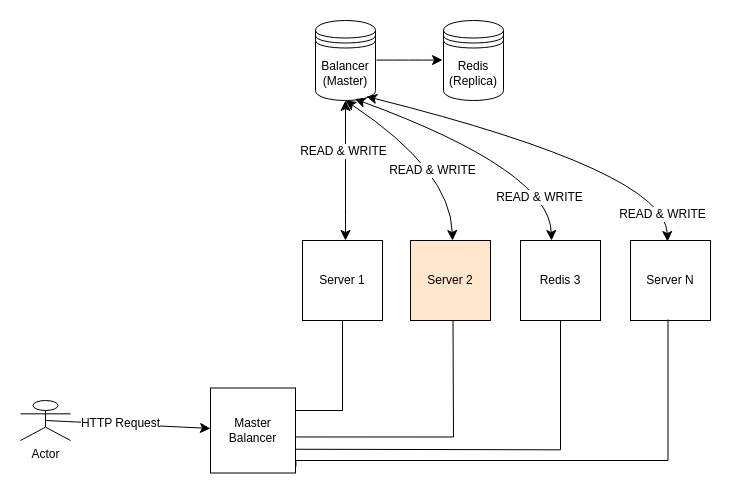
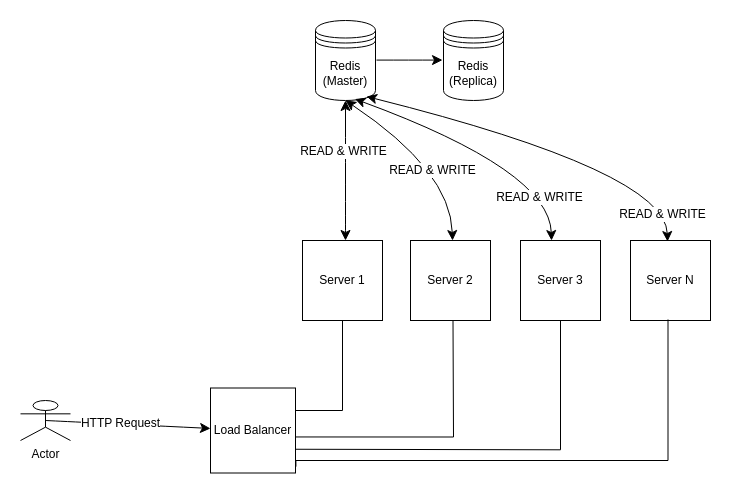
(346, 74) -> (346, 74)
(451, 281) -> (451, 281)
(561, 281) -> (561, 281)
(253, 431) -> (253, 431)
